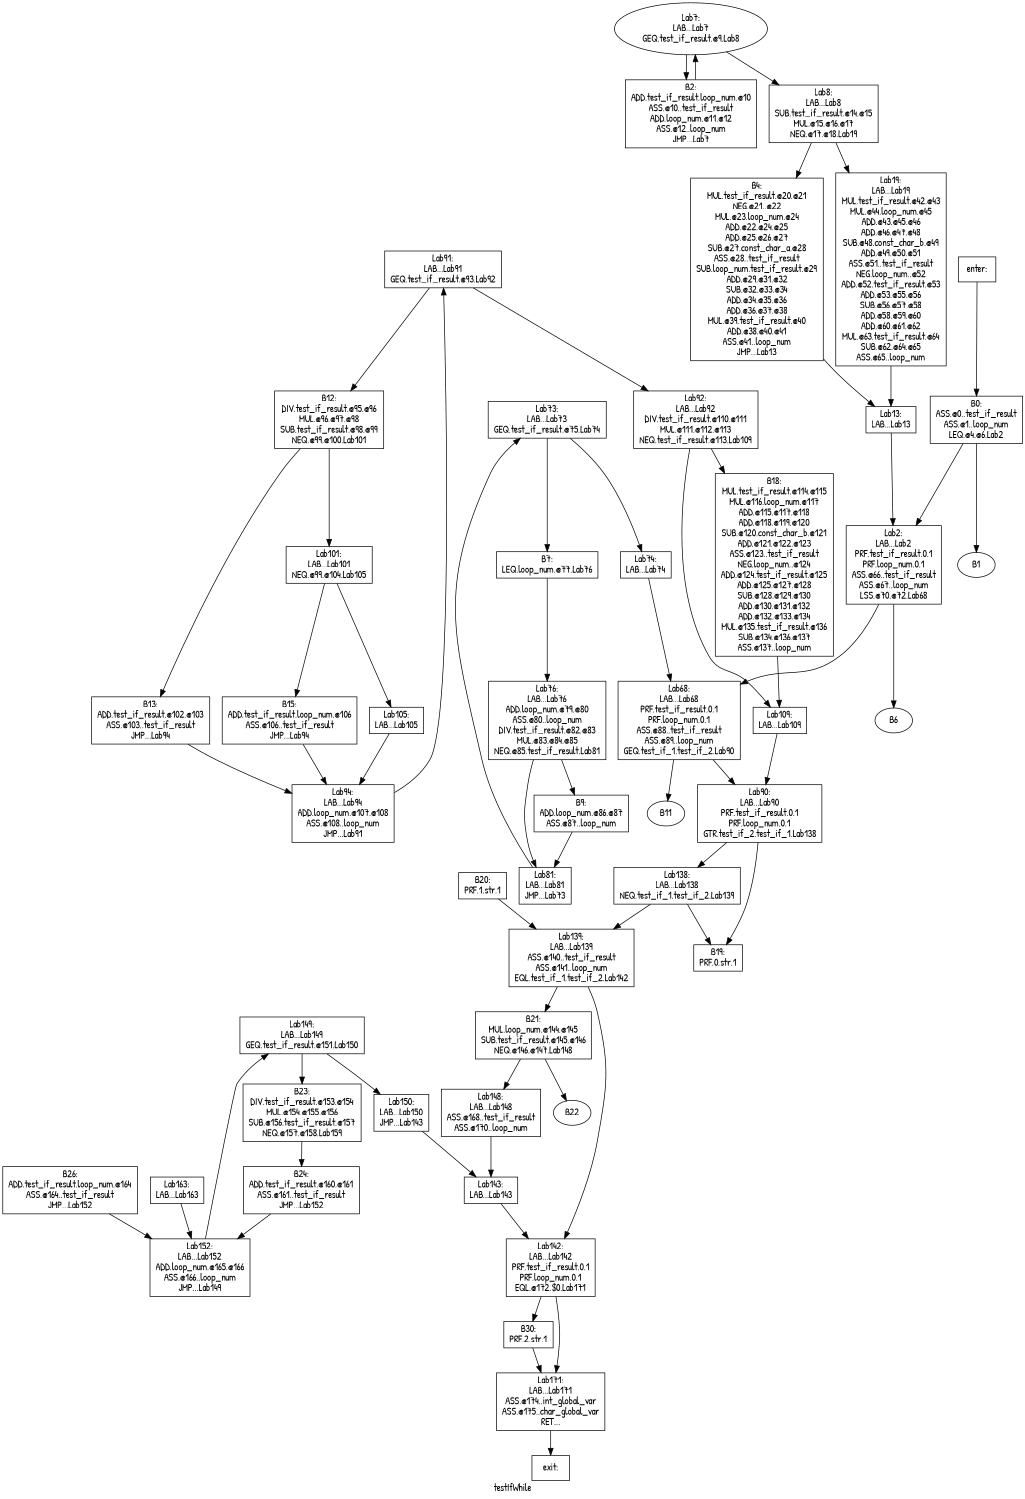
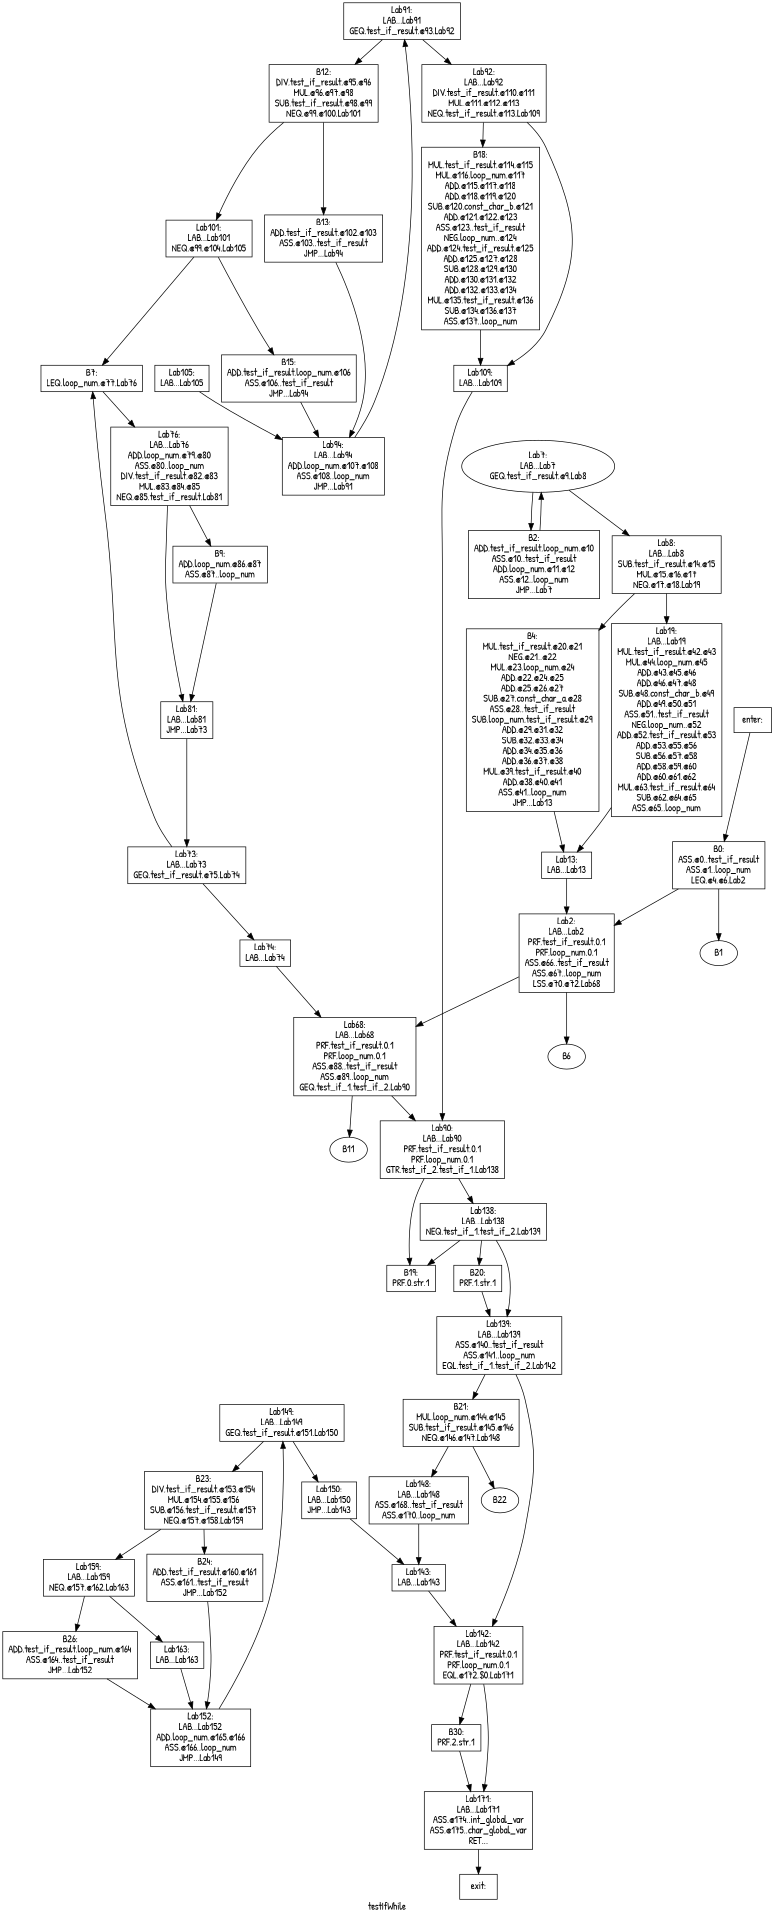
(363, 642) -> (150, 308)
none -> (481, 1249)
none -> (89, 1578)
